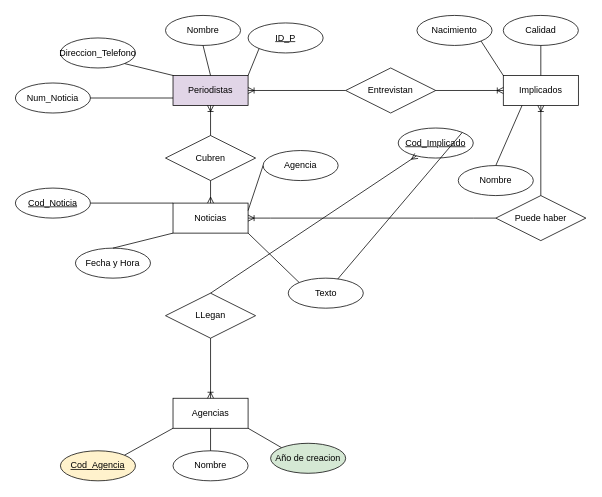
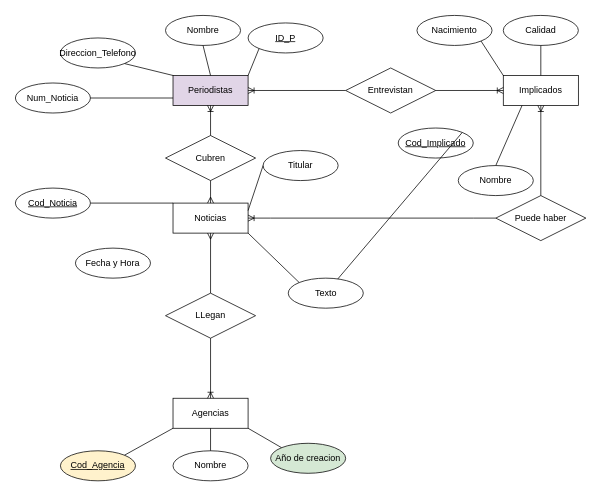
(300, 165) -> (300, 165)
(313, 225) -> (210, 263)
(142, 240) -> none
